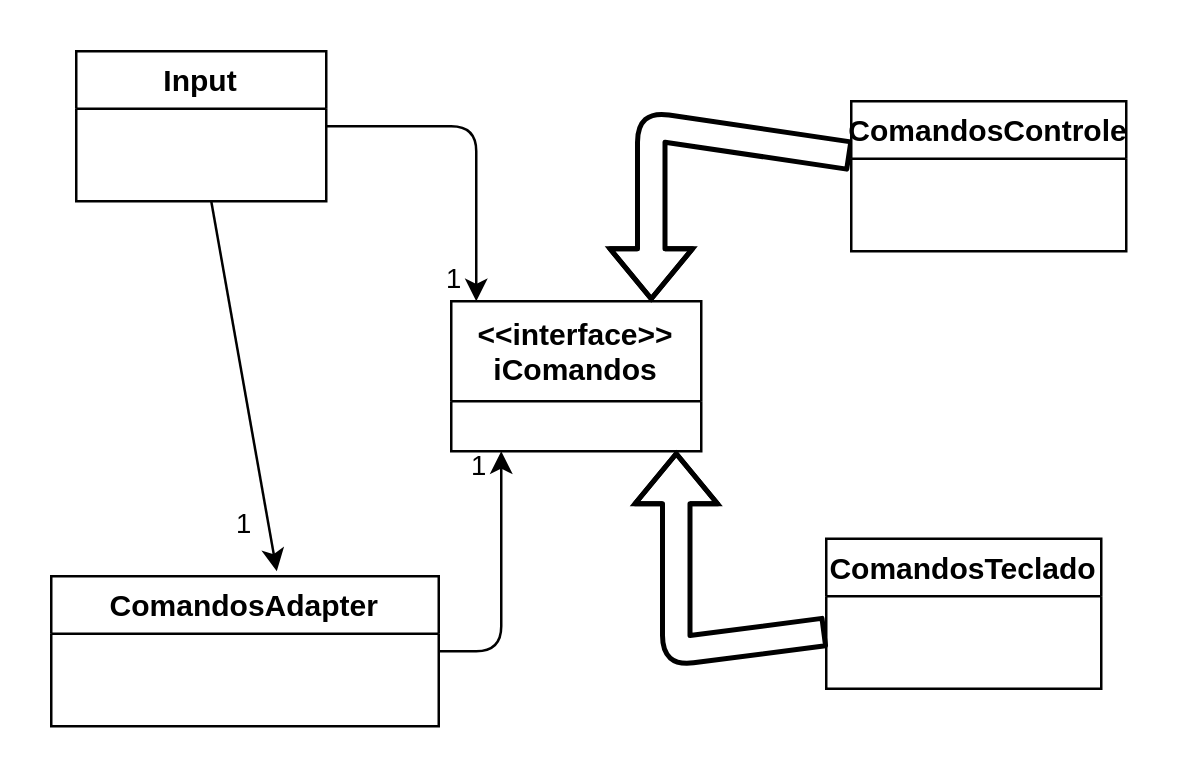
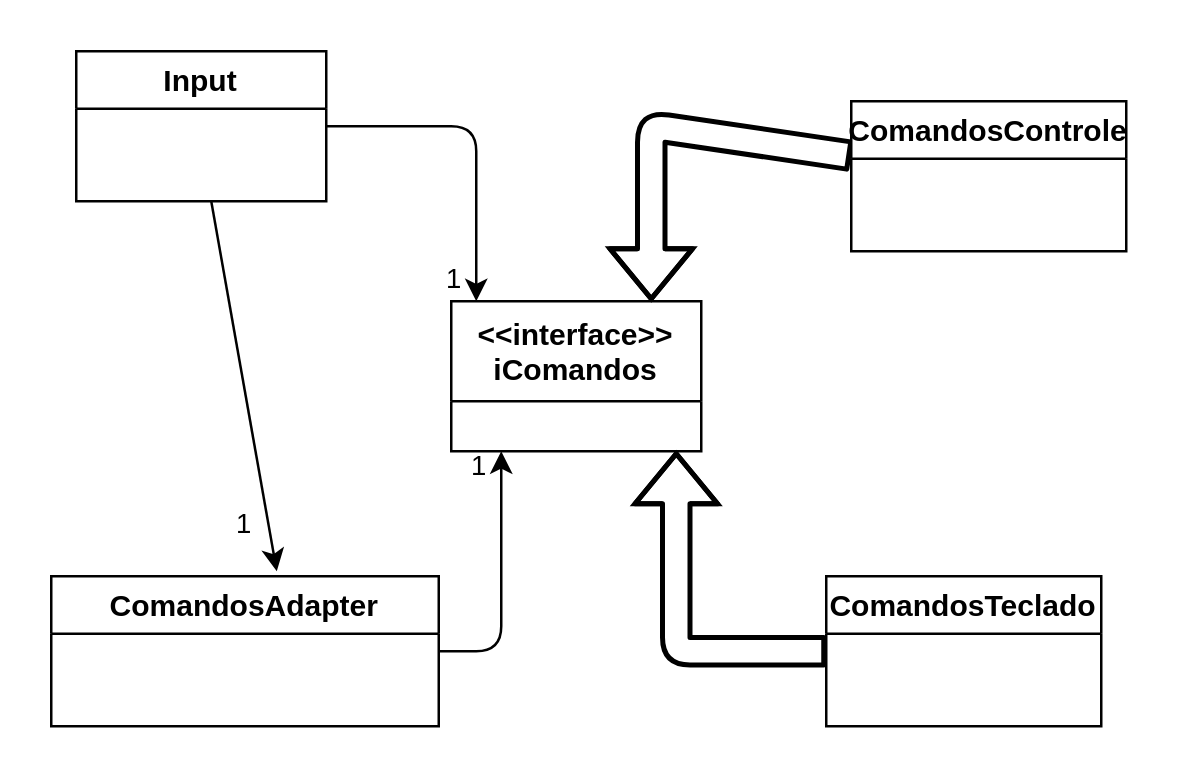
(964, 614) -> (964, 651)
